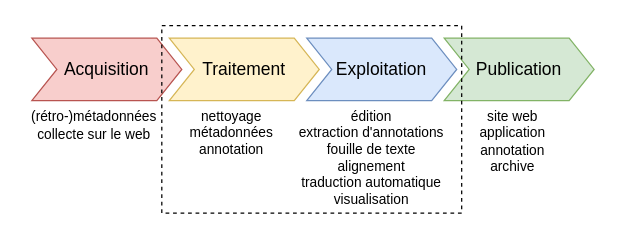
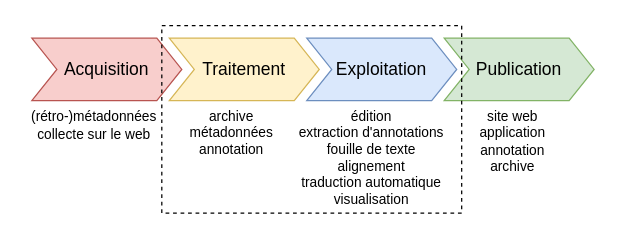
(232, 133) -> (232, 133)
